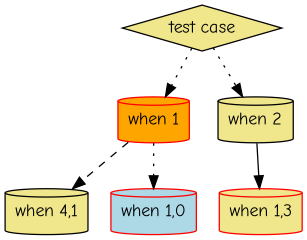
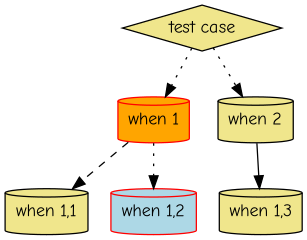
(47, 212) -> (47, 212)
(154, 212) -> (154, 212)
(261, 212) -> (261, 212)
